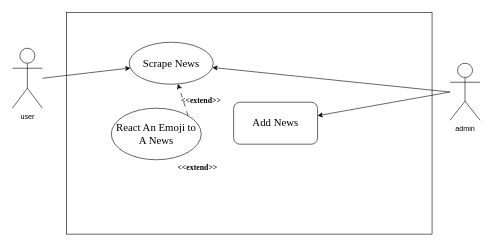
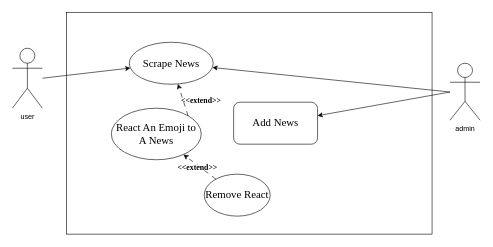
none -> (191, 160)
none -> (237, 195)
